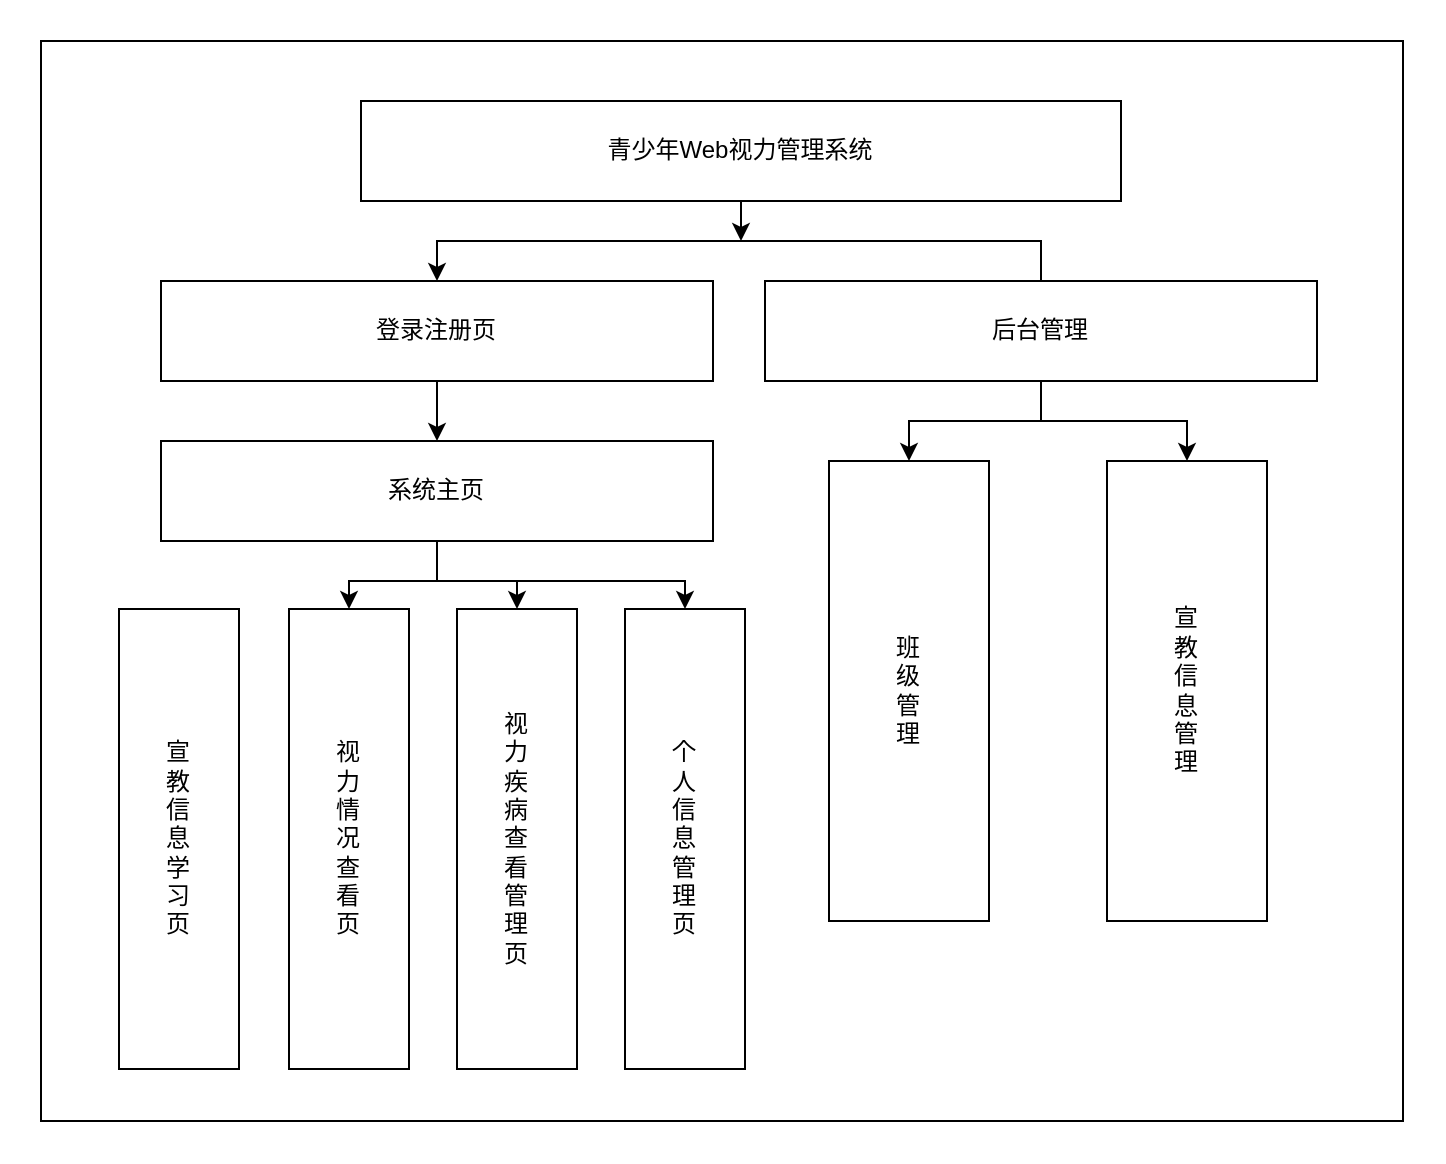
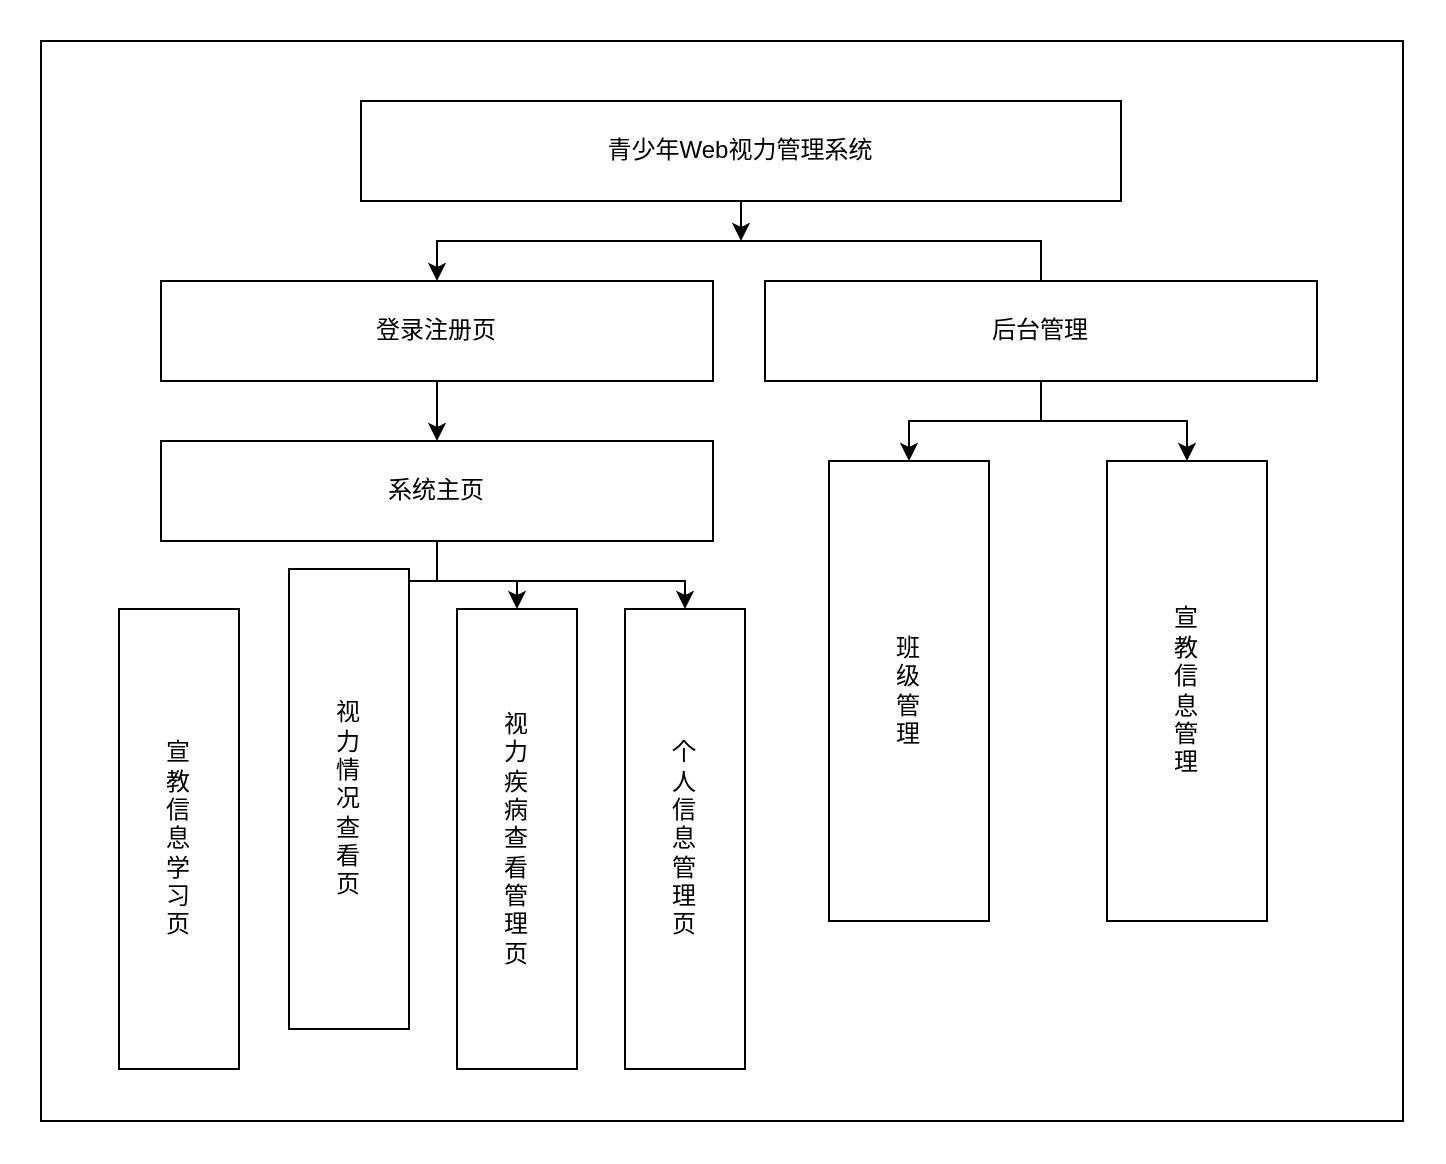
(349, 839) -> (349, 799)
